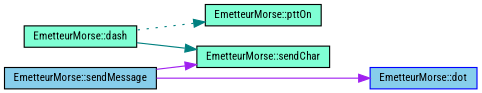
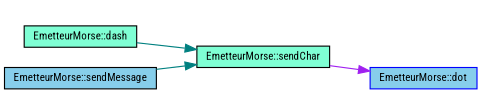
(263, 15) -> none
(171, 68) -> (171, 68)
(258, 78) -> (344, 68)
